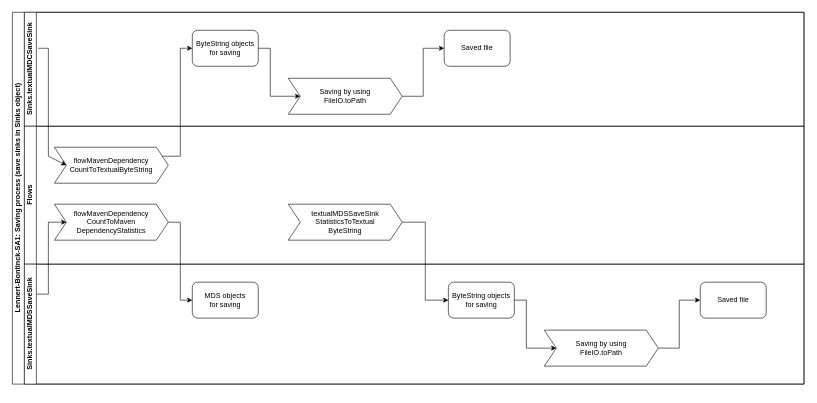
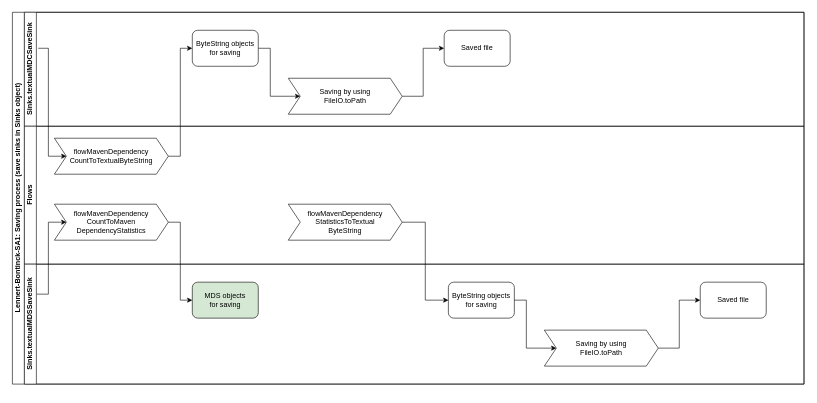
(111, 165) -> (111, 156)
(345, 222) -> (345, 222)
(225, 300) -> (225, 300)
